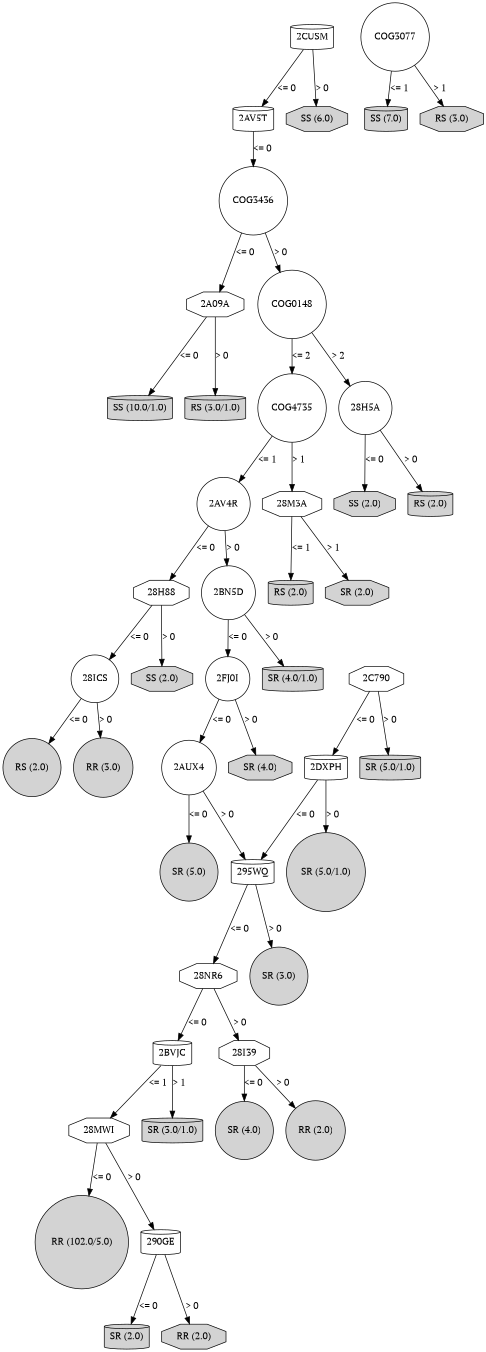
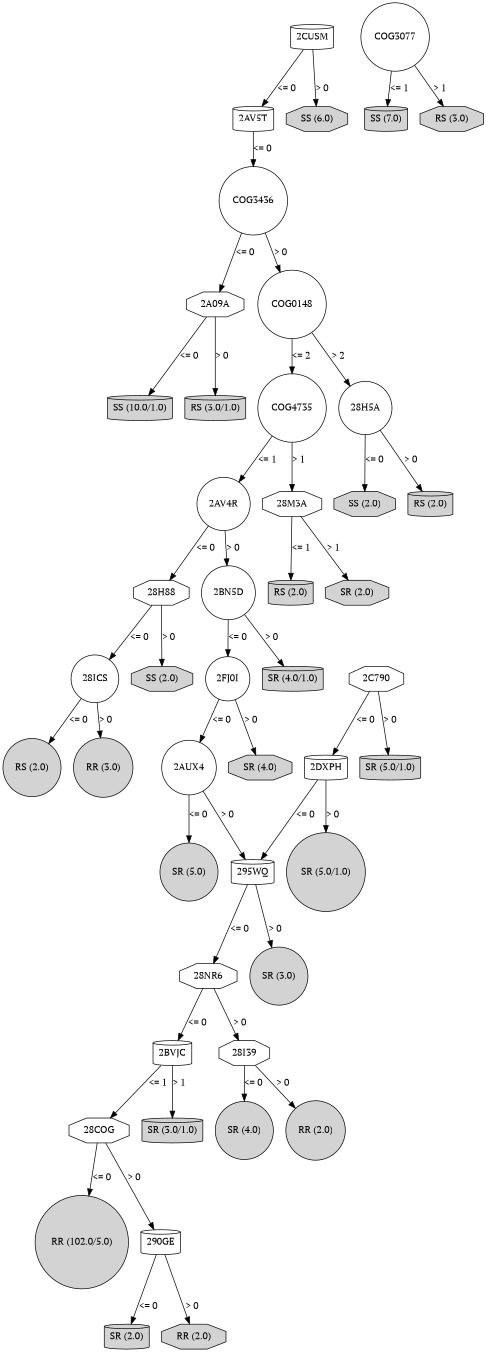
(99, 1130) -> (99, 1130)
